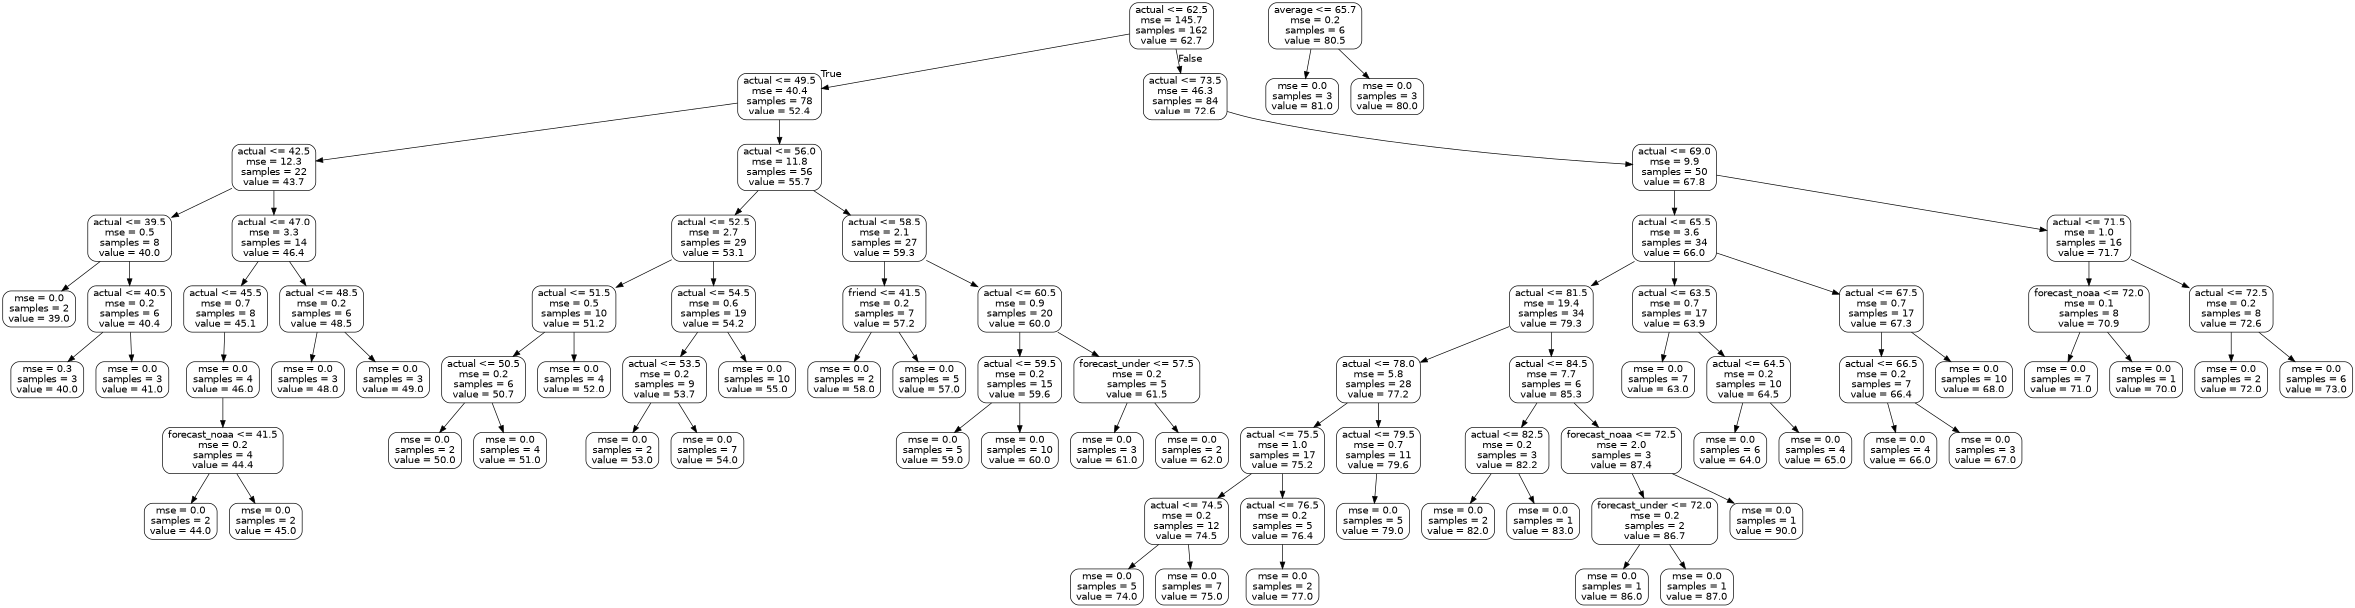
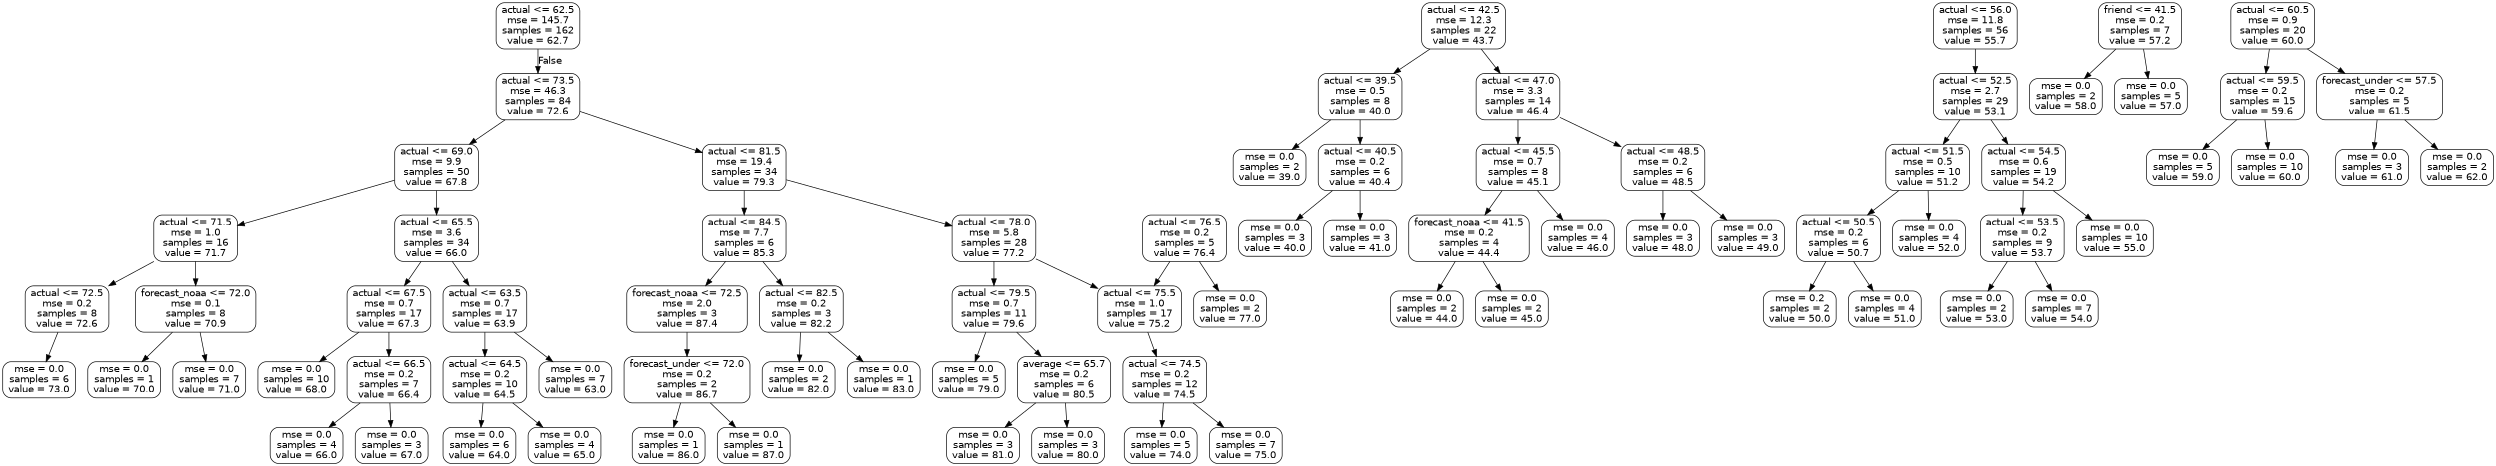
(780, 97) -> none
(884, 238) -> none
(1616, 272) -> (638, 131)
none -> (1026, 342)
(47, 380) -> (1275, 238)
(2231, 380) -> none
(223, 409) -> (1495, 200)
(425, 451) -> (1800, 309)
(1283, 482) -> (1164, 271)
(1766, 521) -> none
